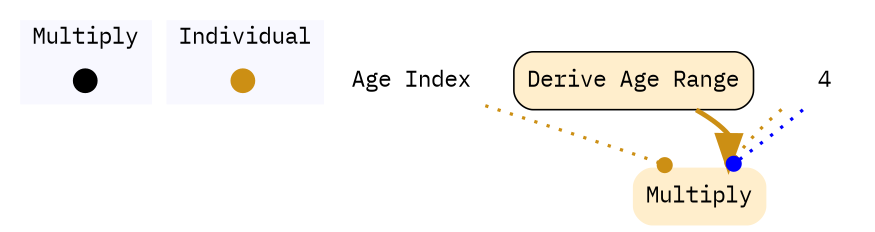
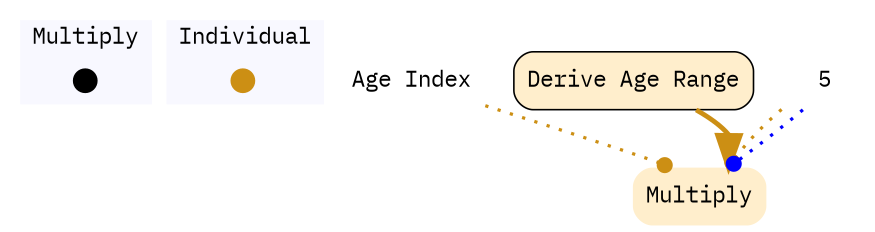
(825, 81) -> (825, 81)
